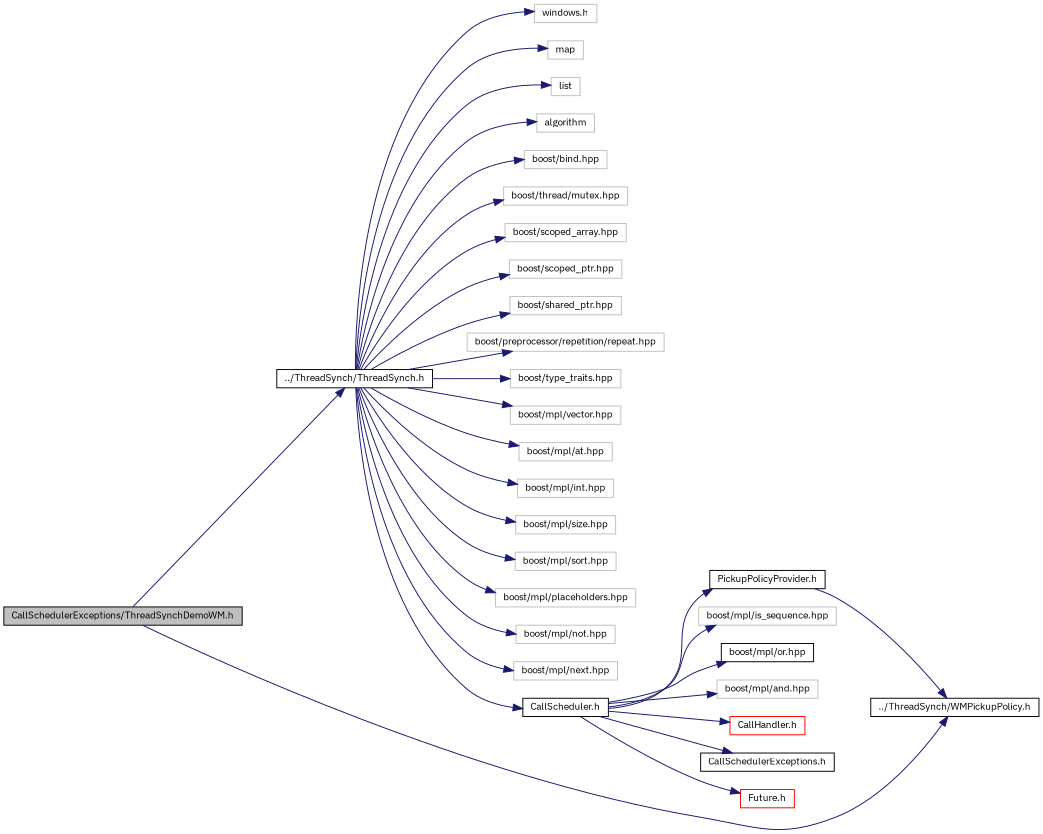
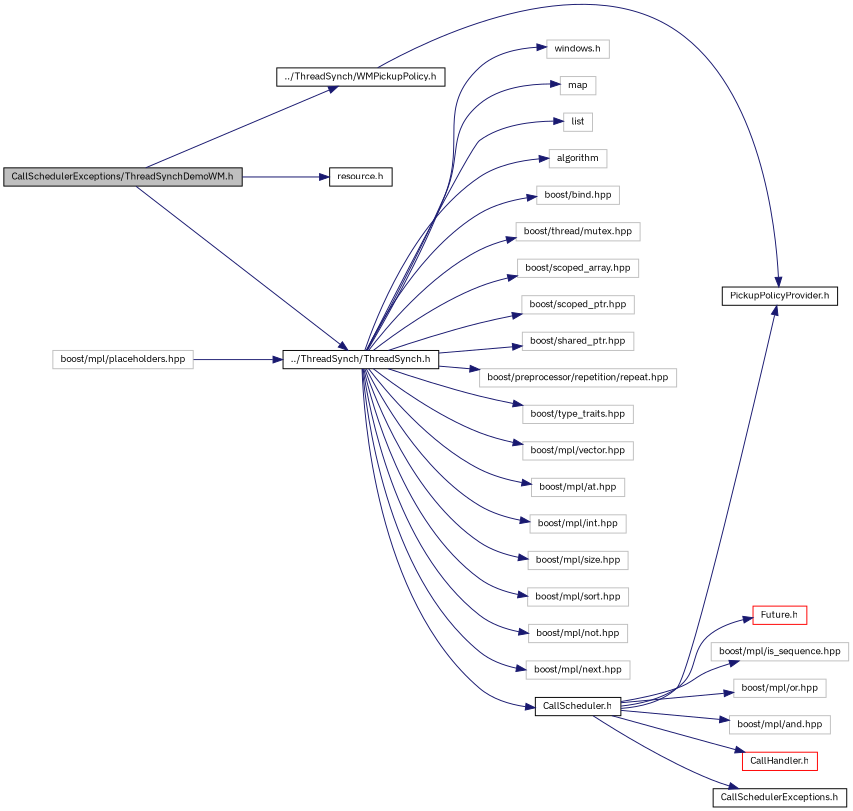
none -> (361, 177)
(402, 502) -> (233, 360)
(883, 632) -> (658, 22)
(767, 653) -> (780, 688)
